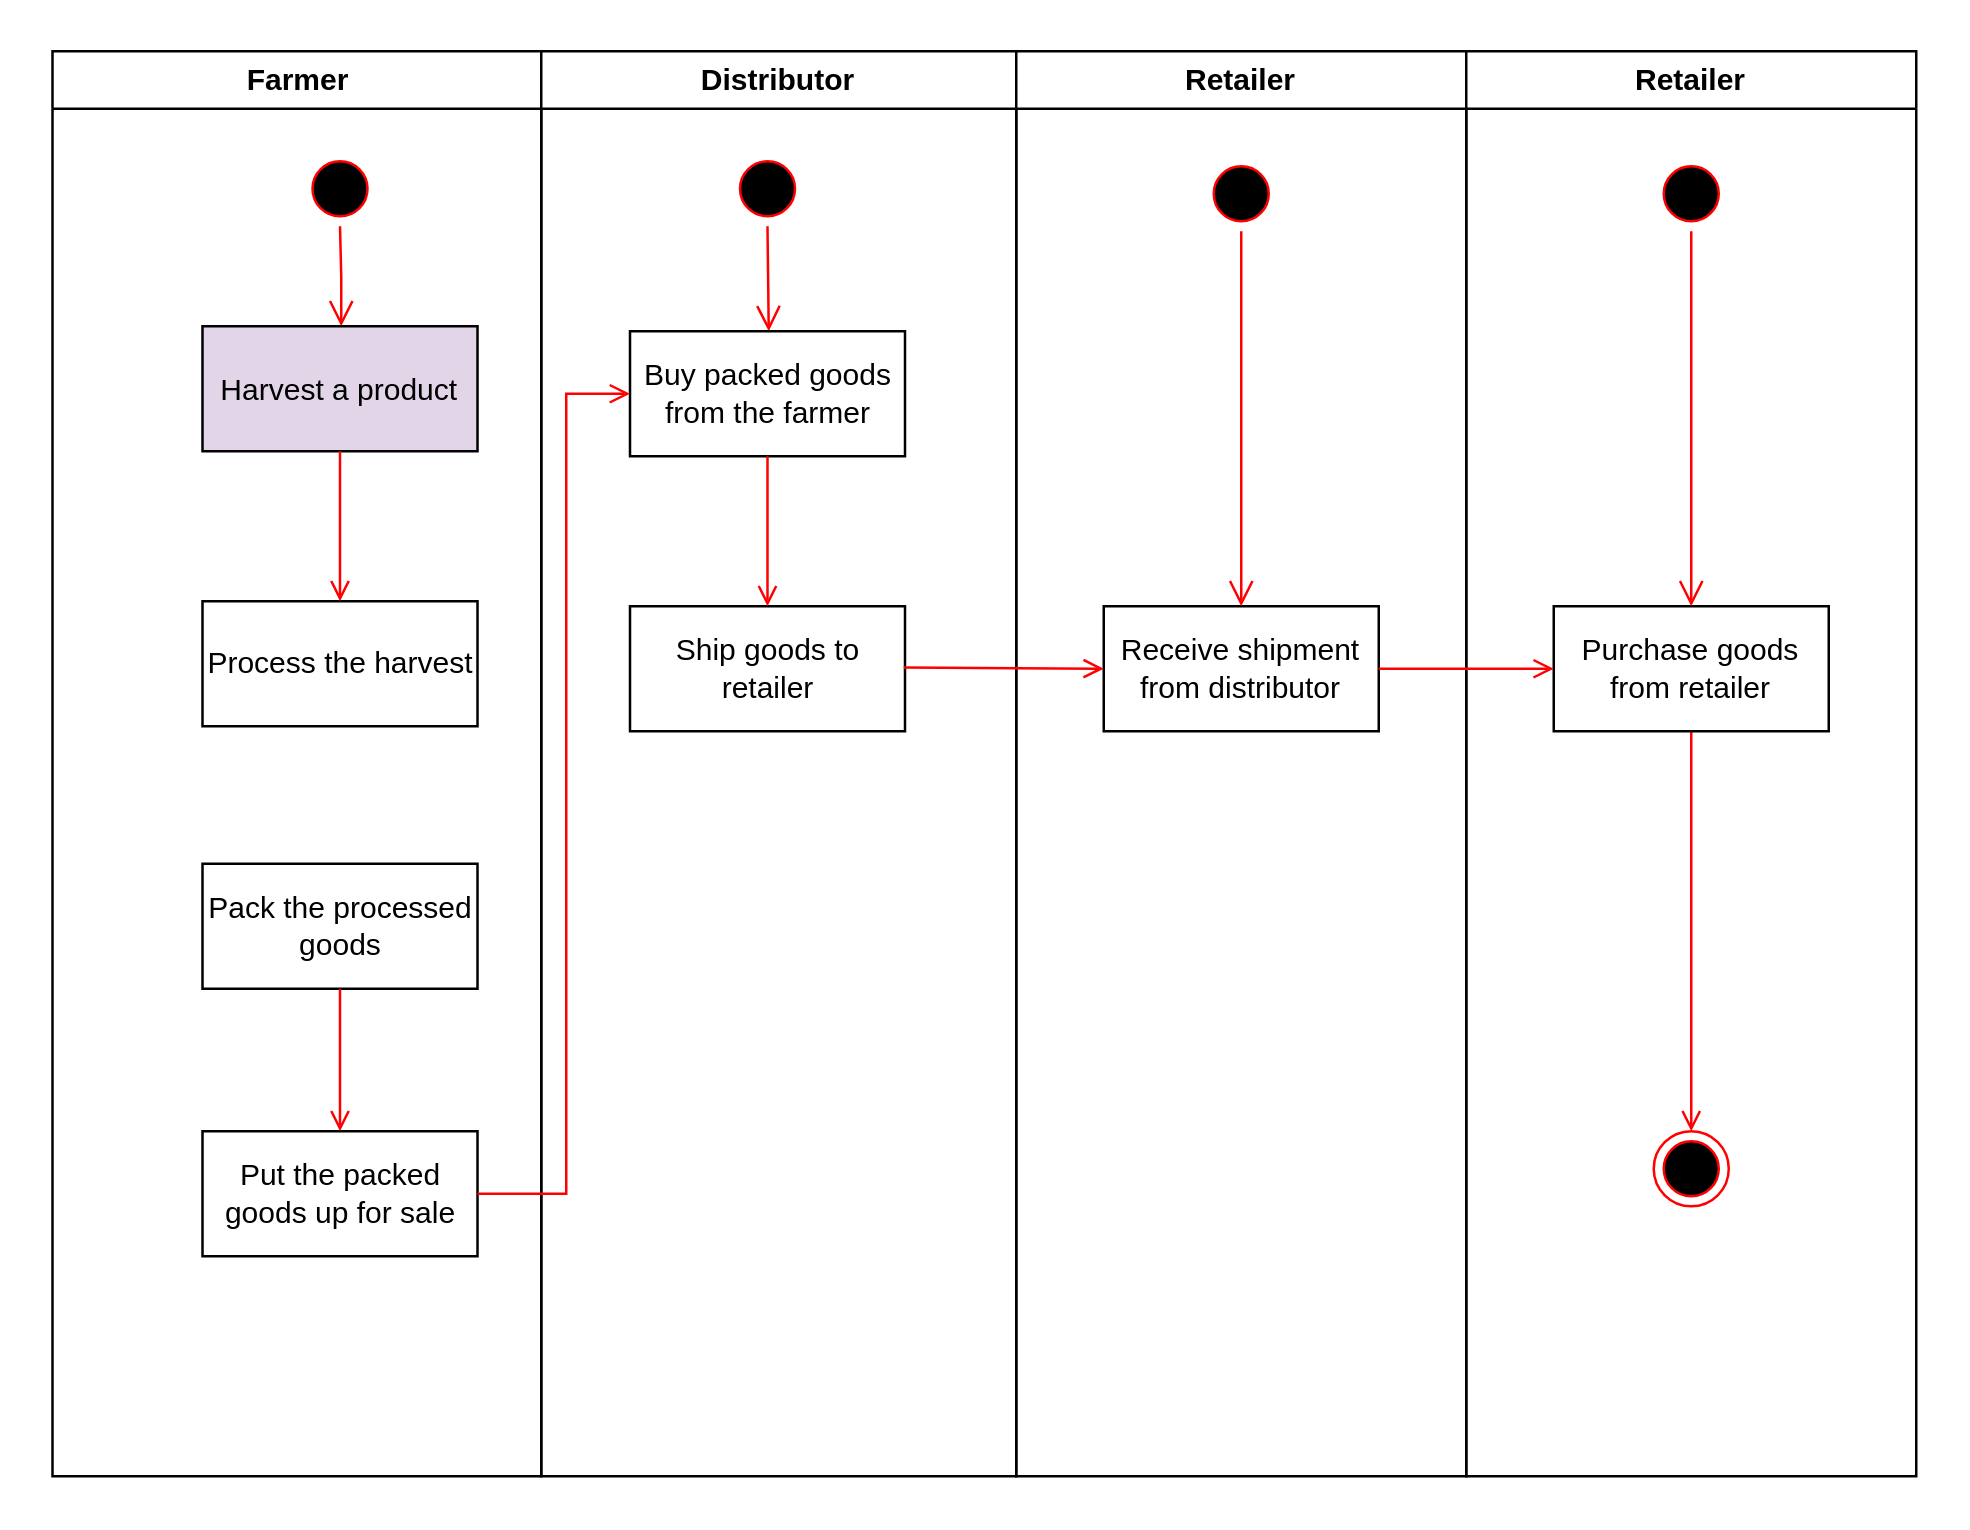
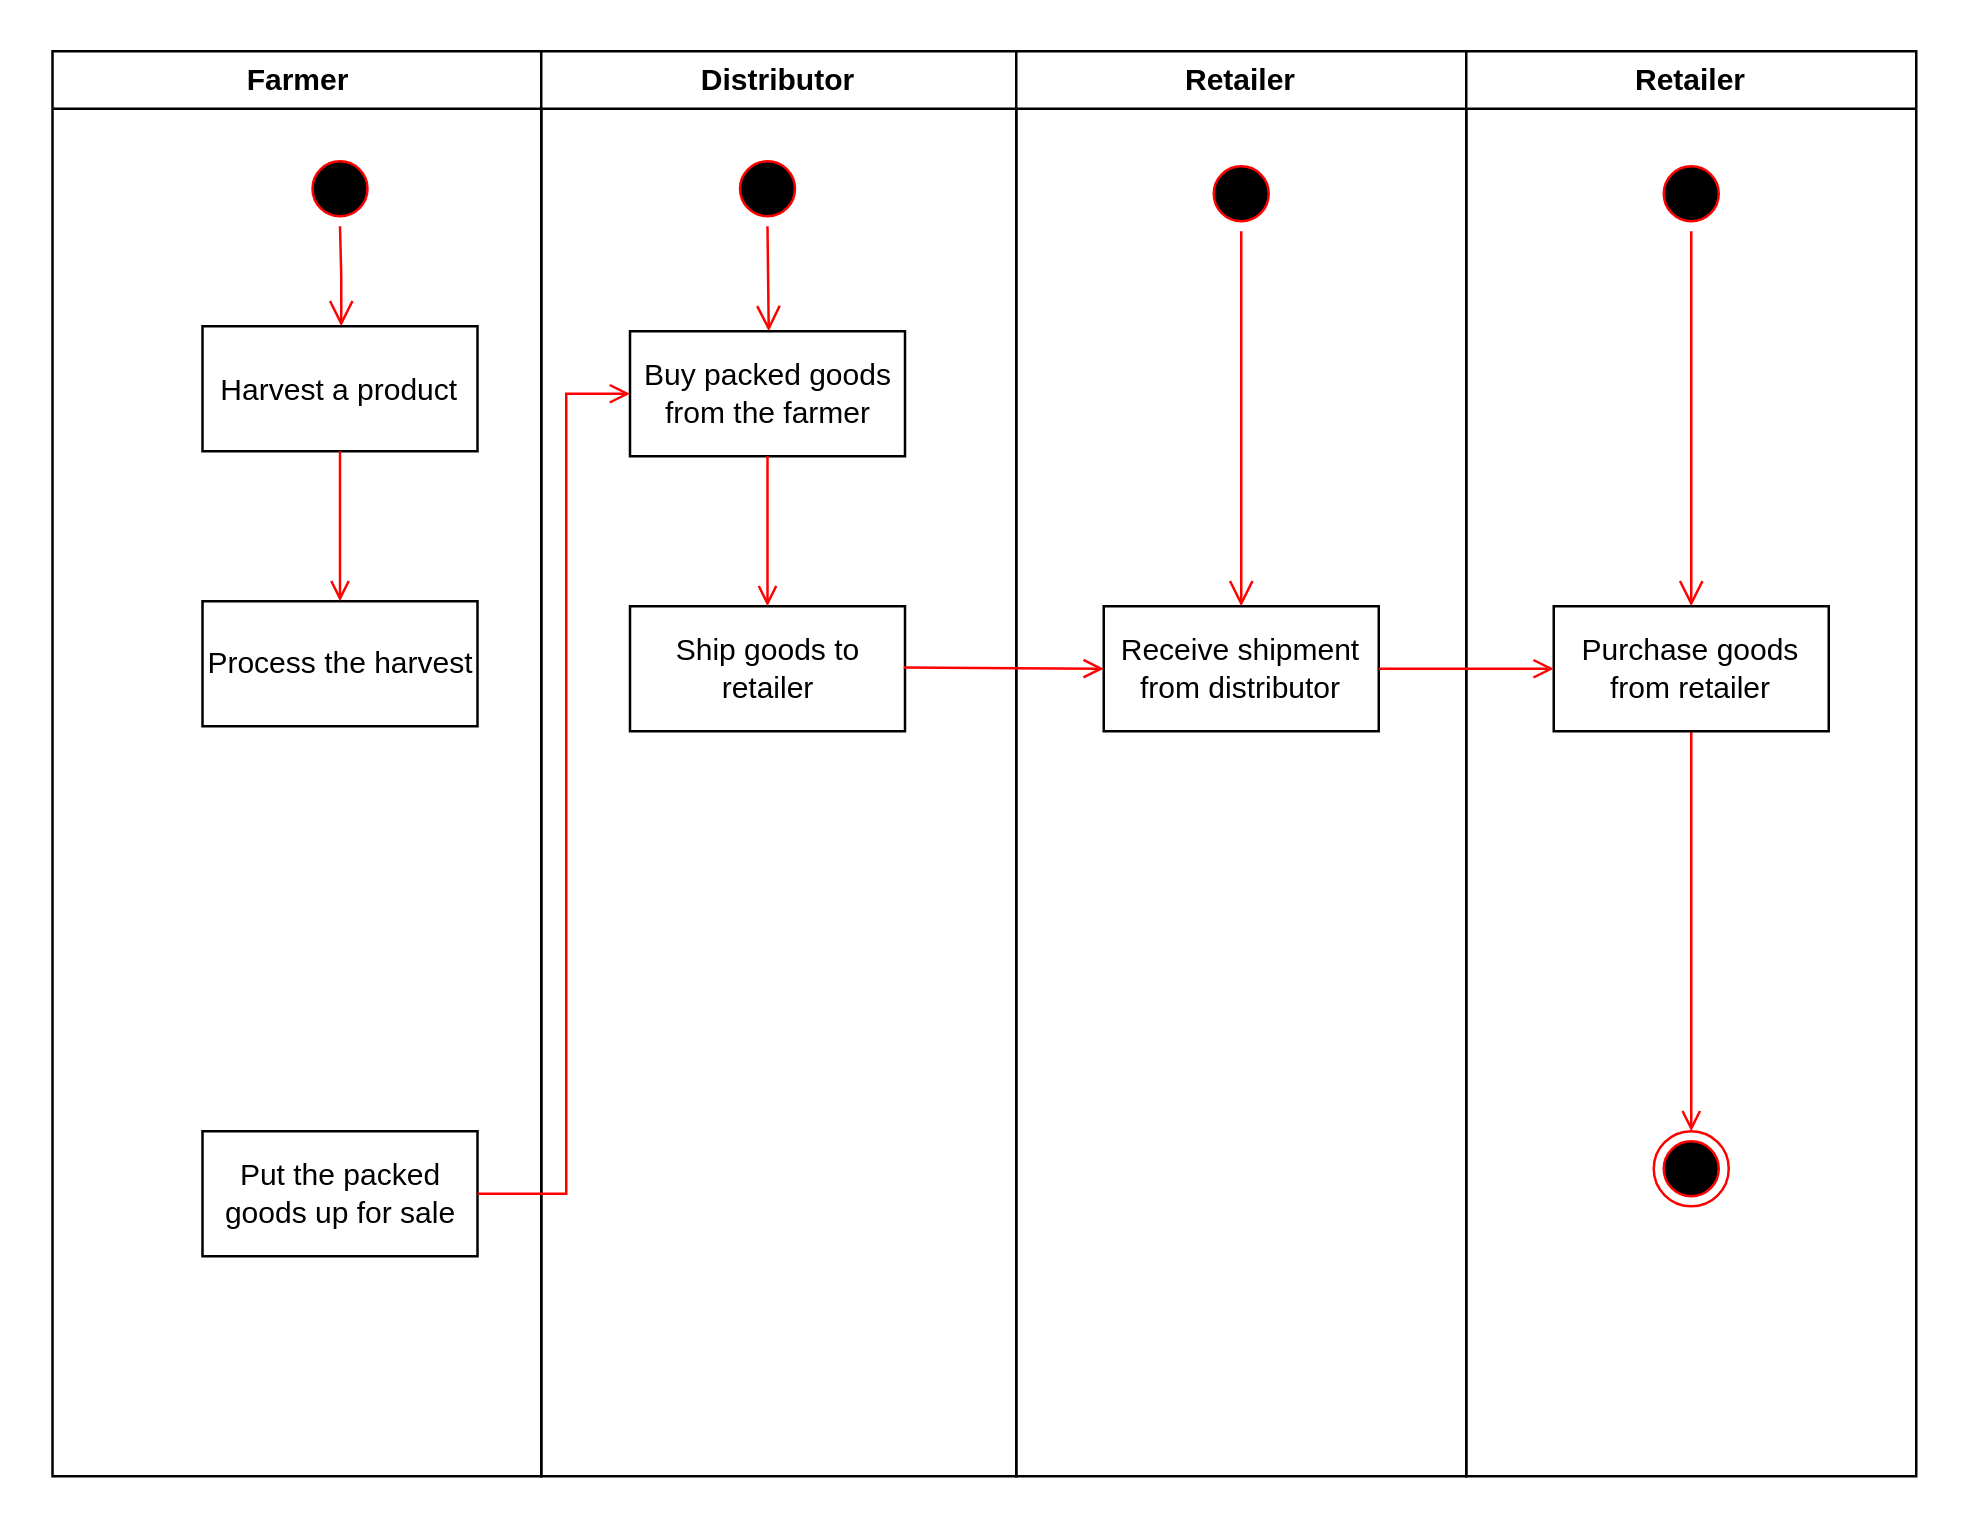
(340, 389) -> (340, 389)
(340, 926) -> none
(340, 1057) -> none
